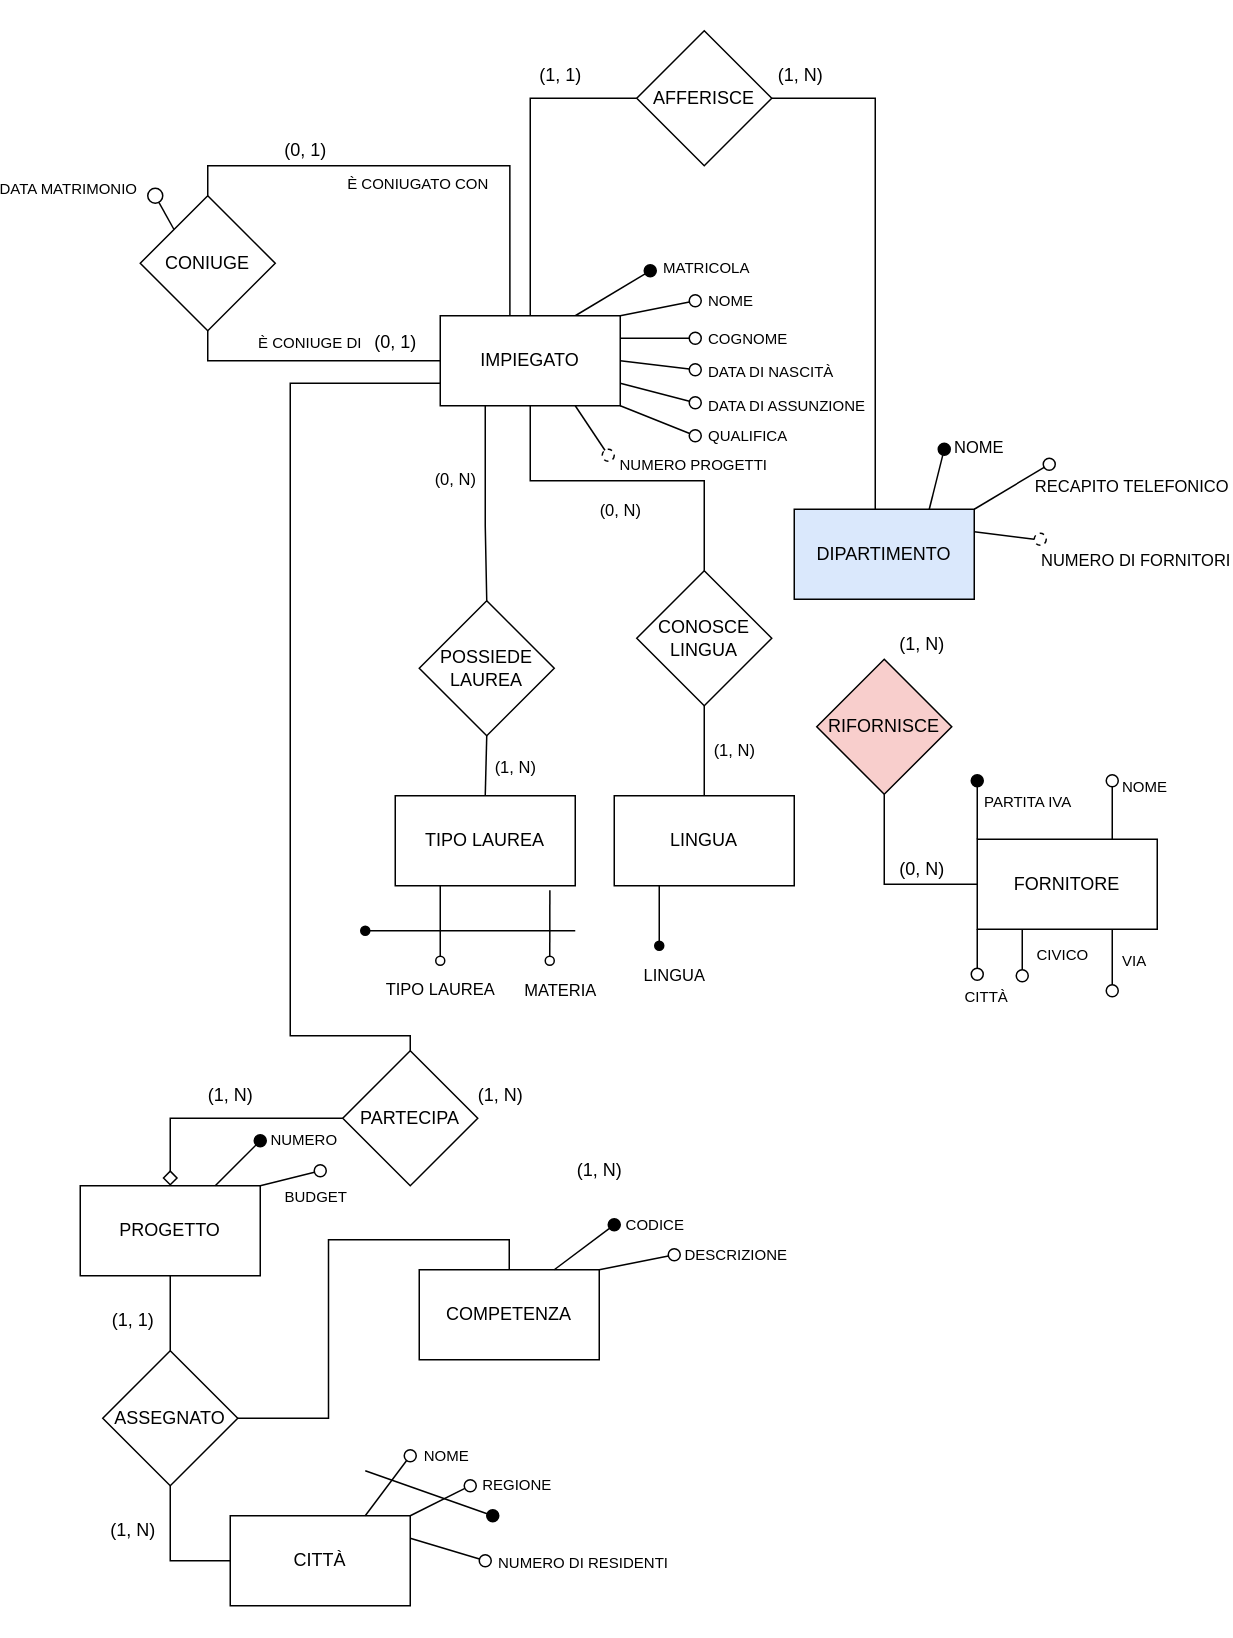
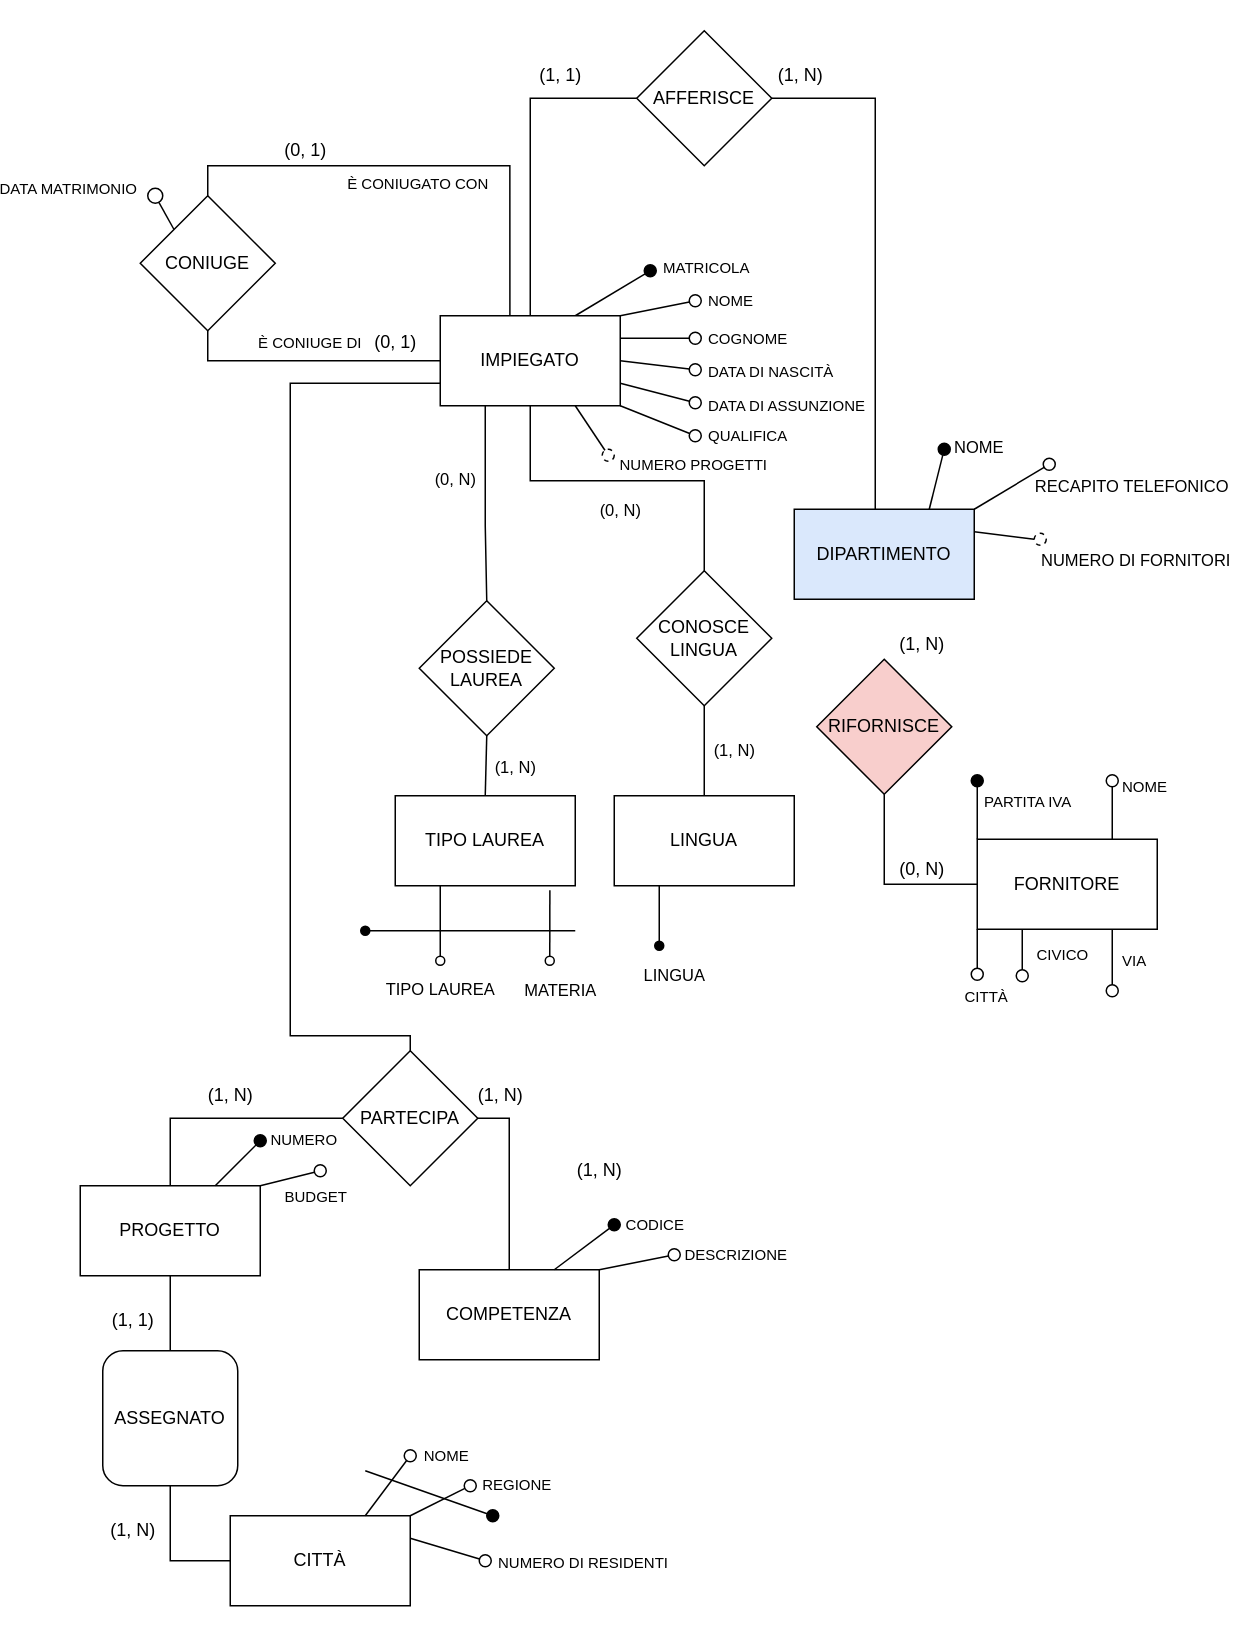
(170, 1170) -> (170, 1177)
(329, 1283) -> (509, 1164)
(170, 1418) -> (170, 1418)
